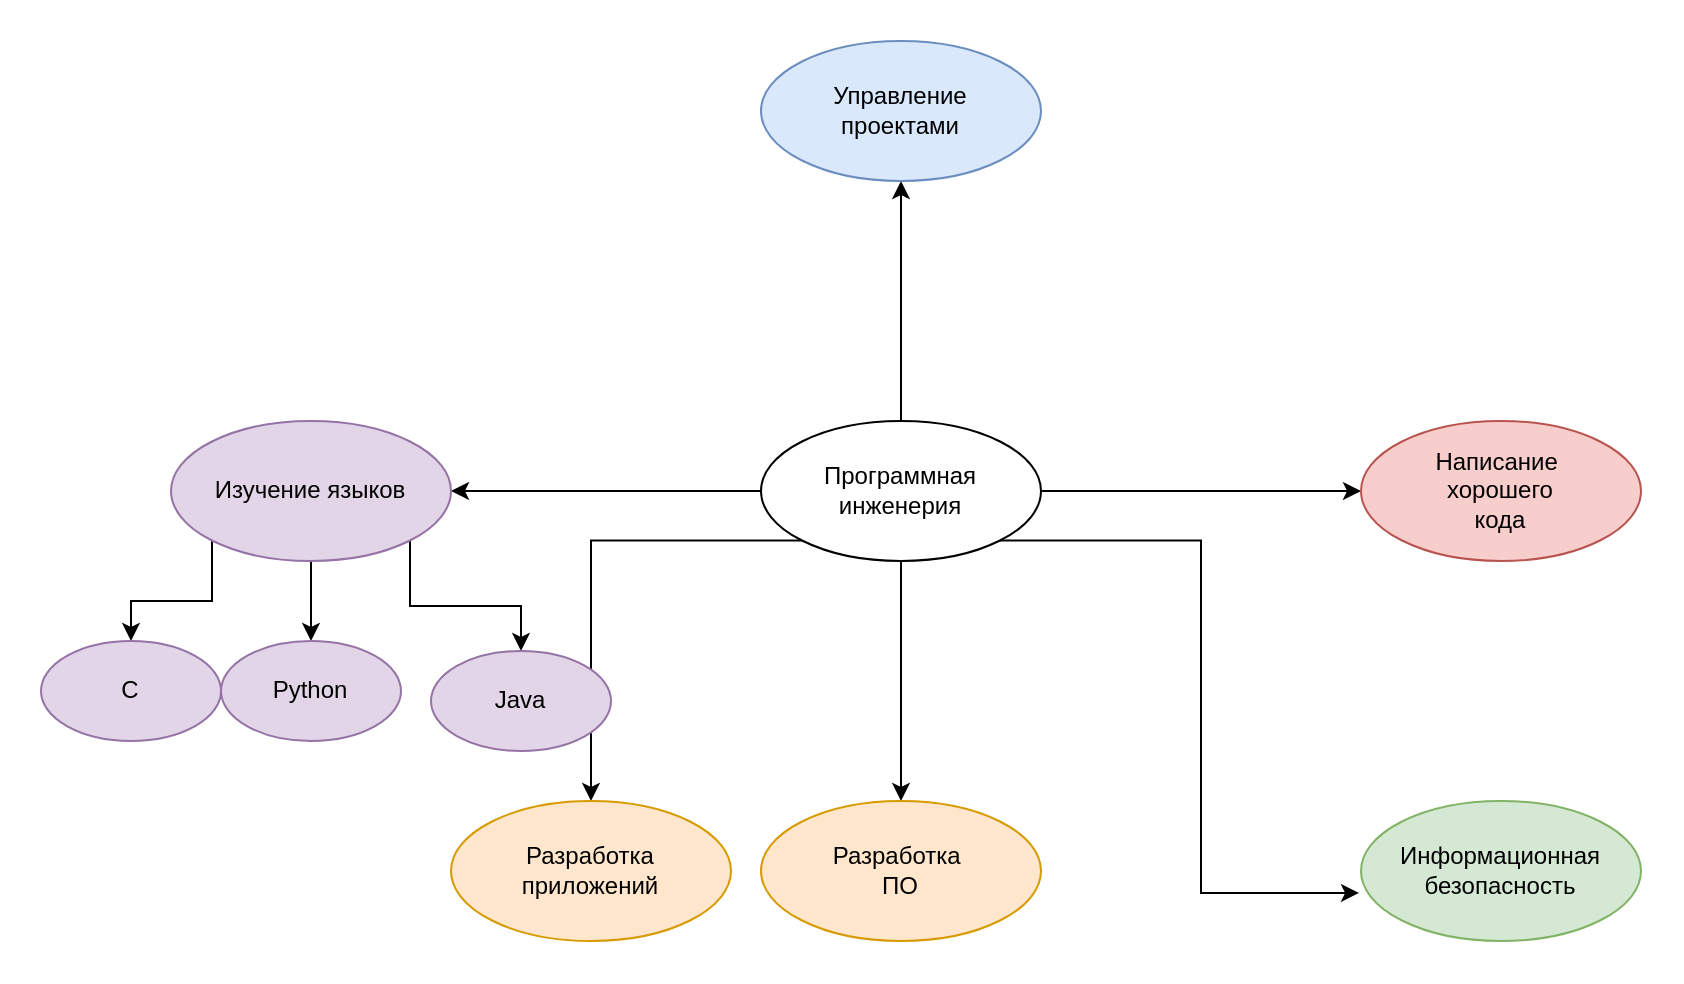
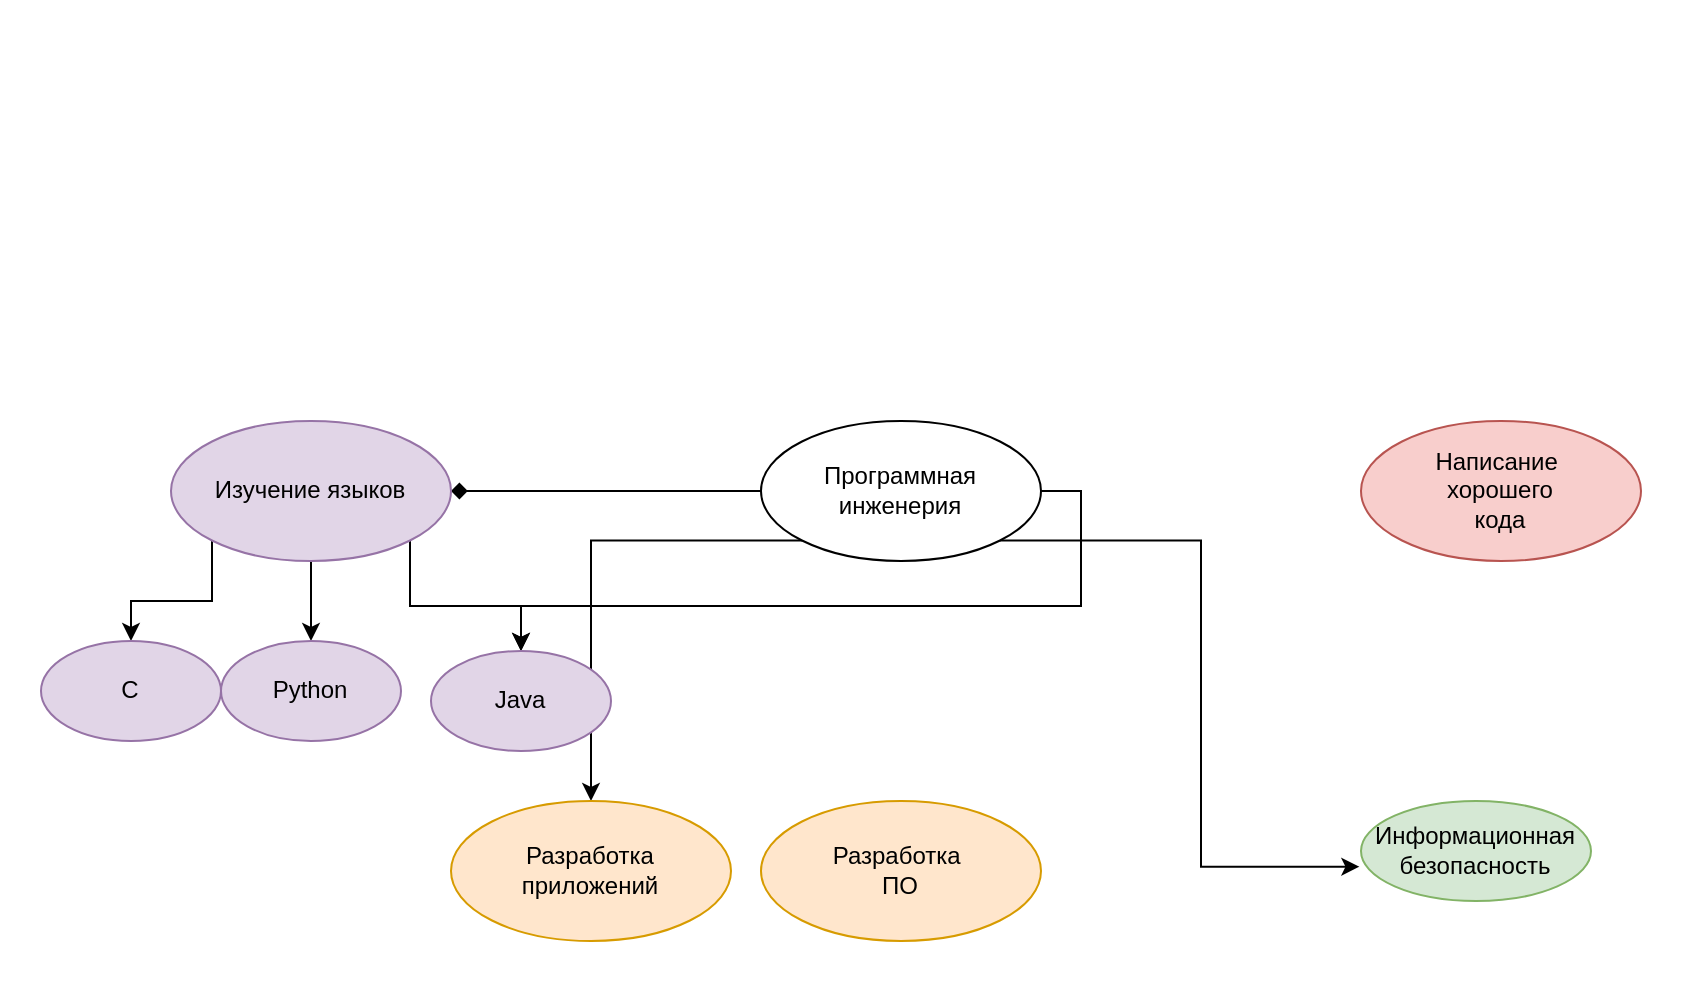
(901, 111) -> none
(901, 308) -> none
(466, 491) -> (467, 491)
(1213, 491) -> (862, 606)
(901, 674) -> none
(1501, 871) -> (1476, 851)
